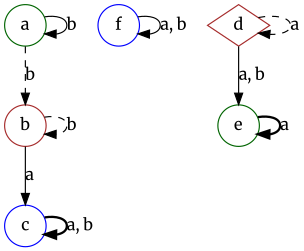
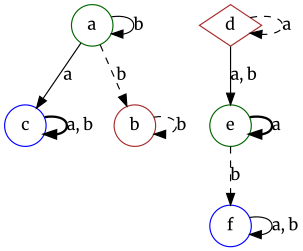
(25, 170) -> (62, 71)
none -> (231, 170)
